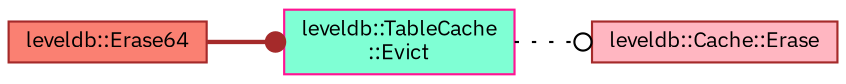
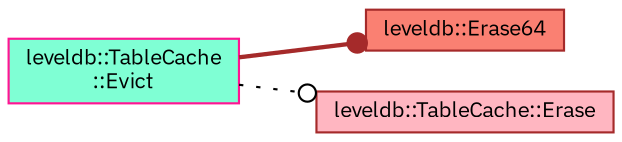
(237, 42) -> (293, 51)
(715, 42) -> (465, 112)
